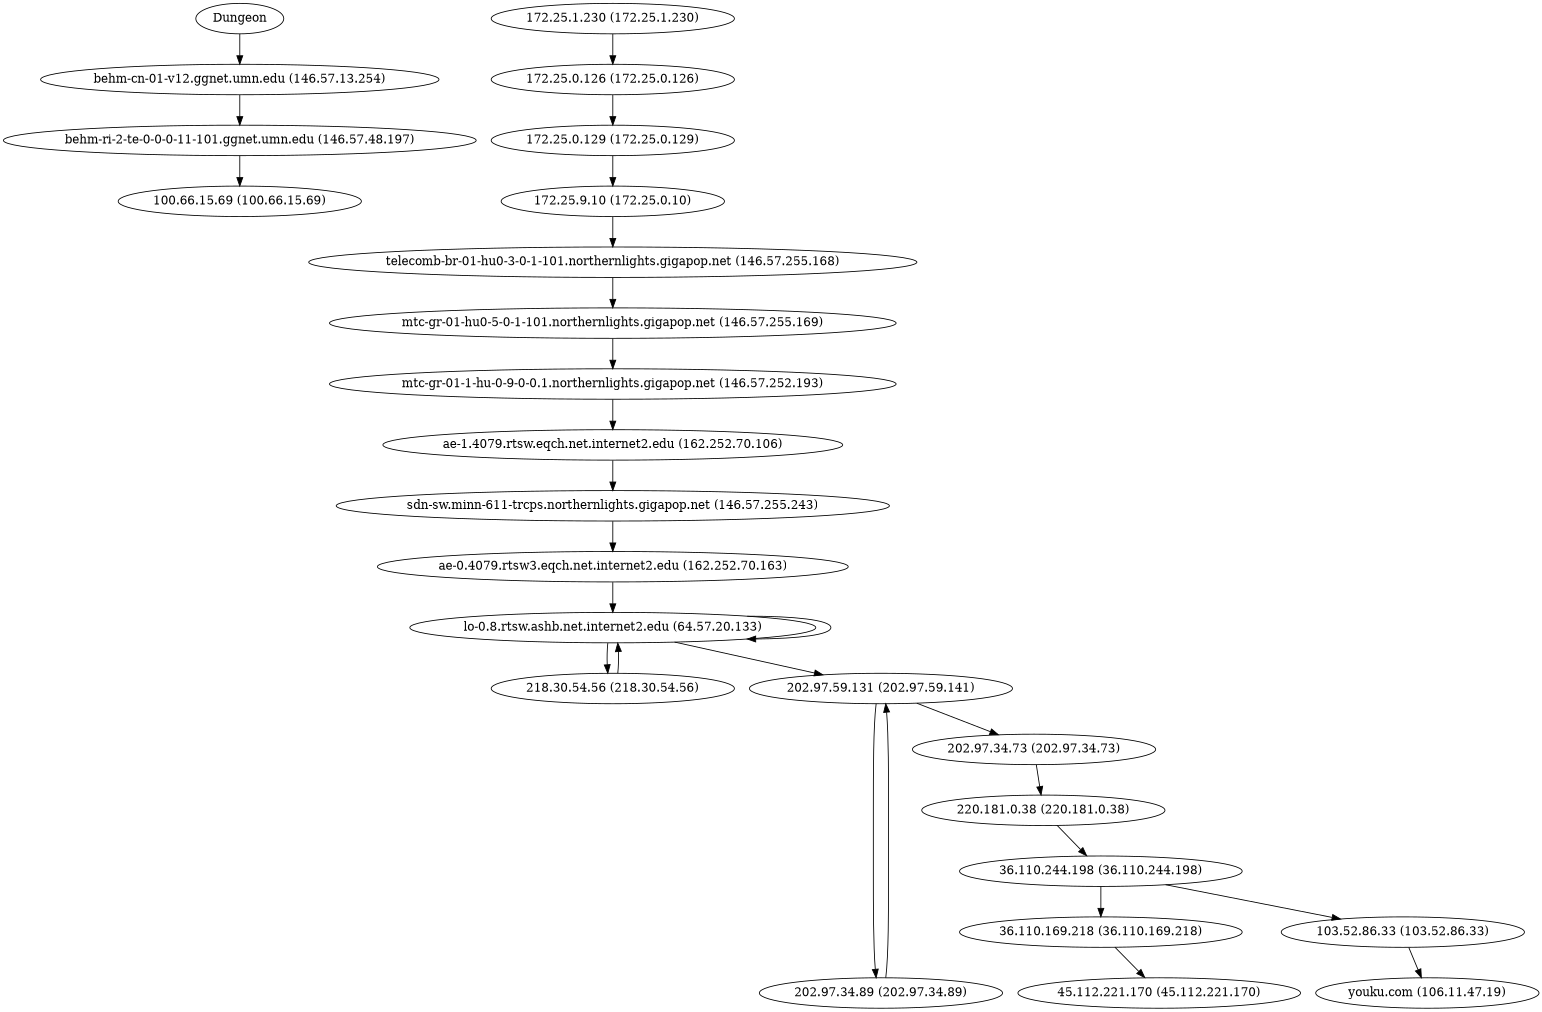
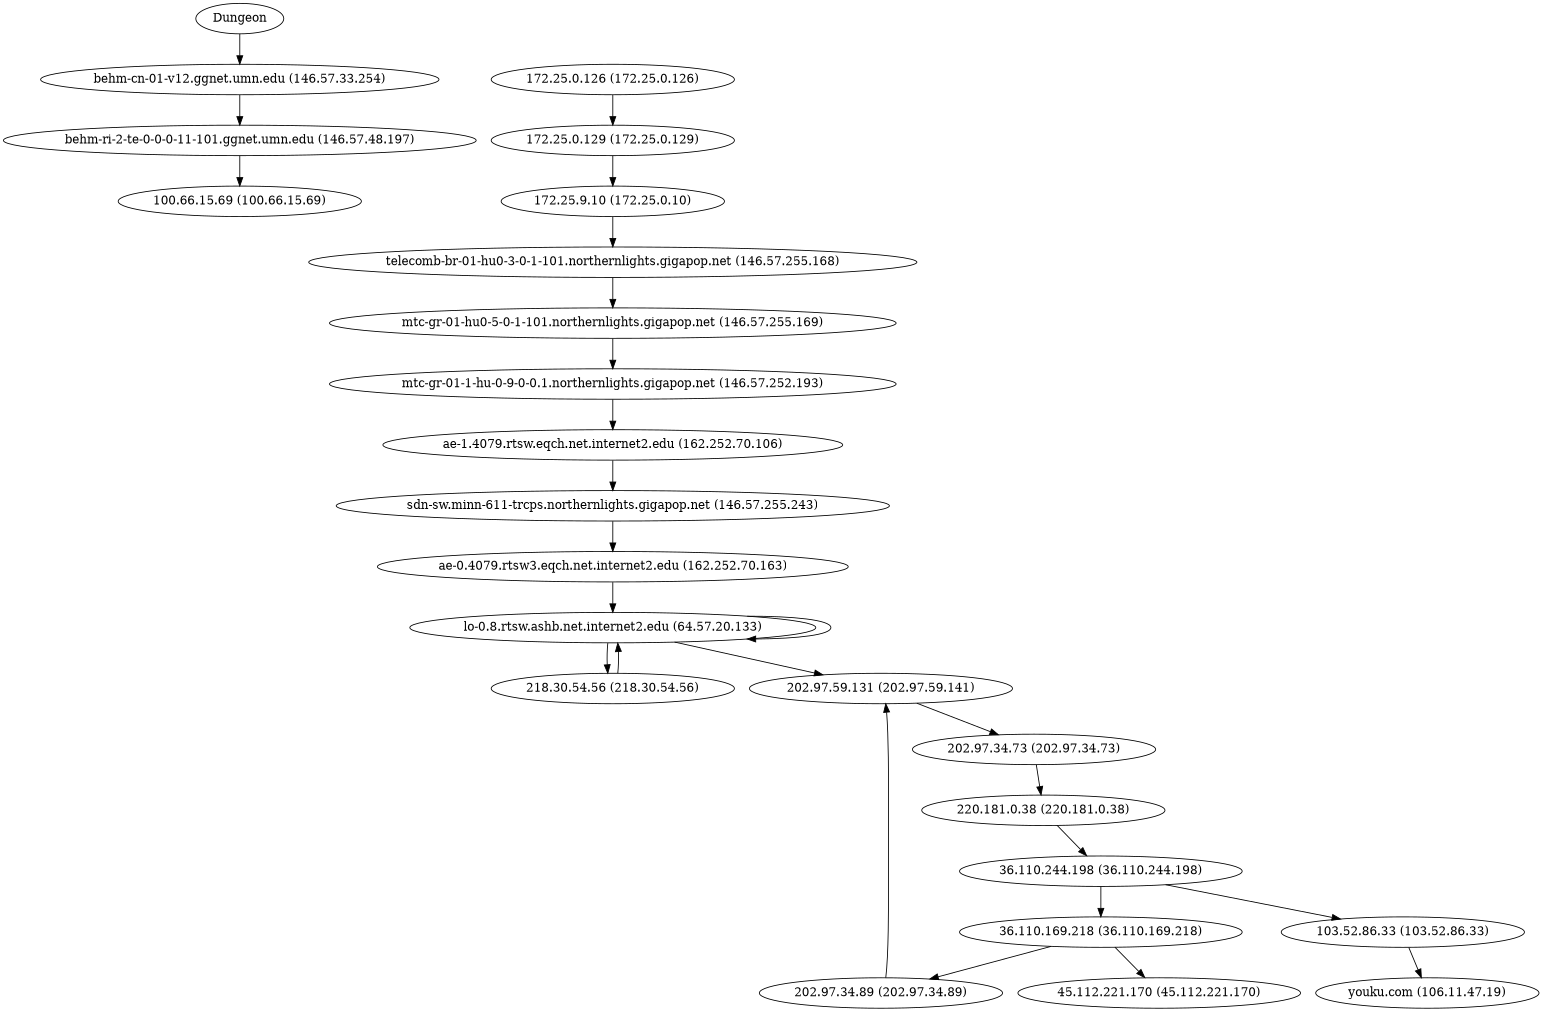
(613, 19) -> none
(240, 80) -> (240, 80)
(873, 836) -> (995, 962)
